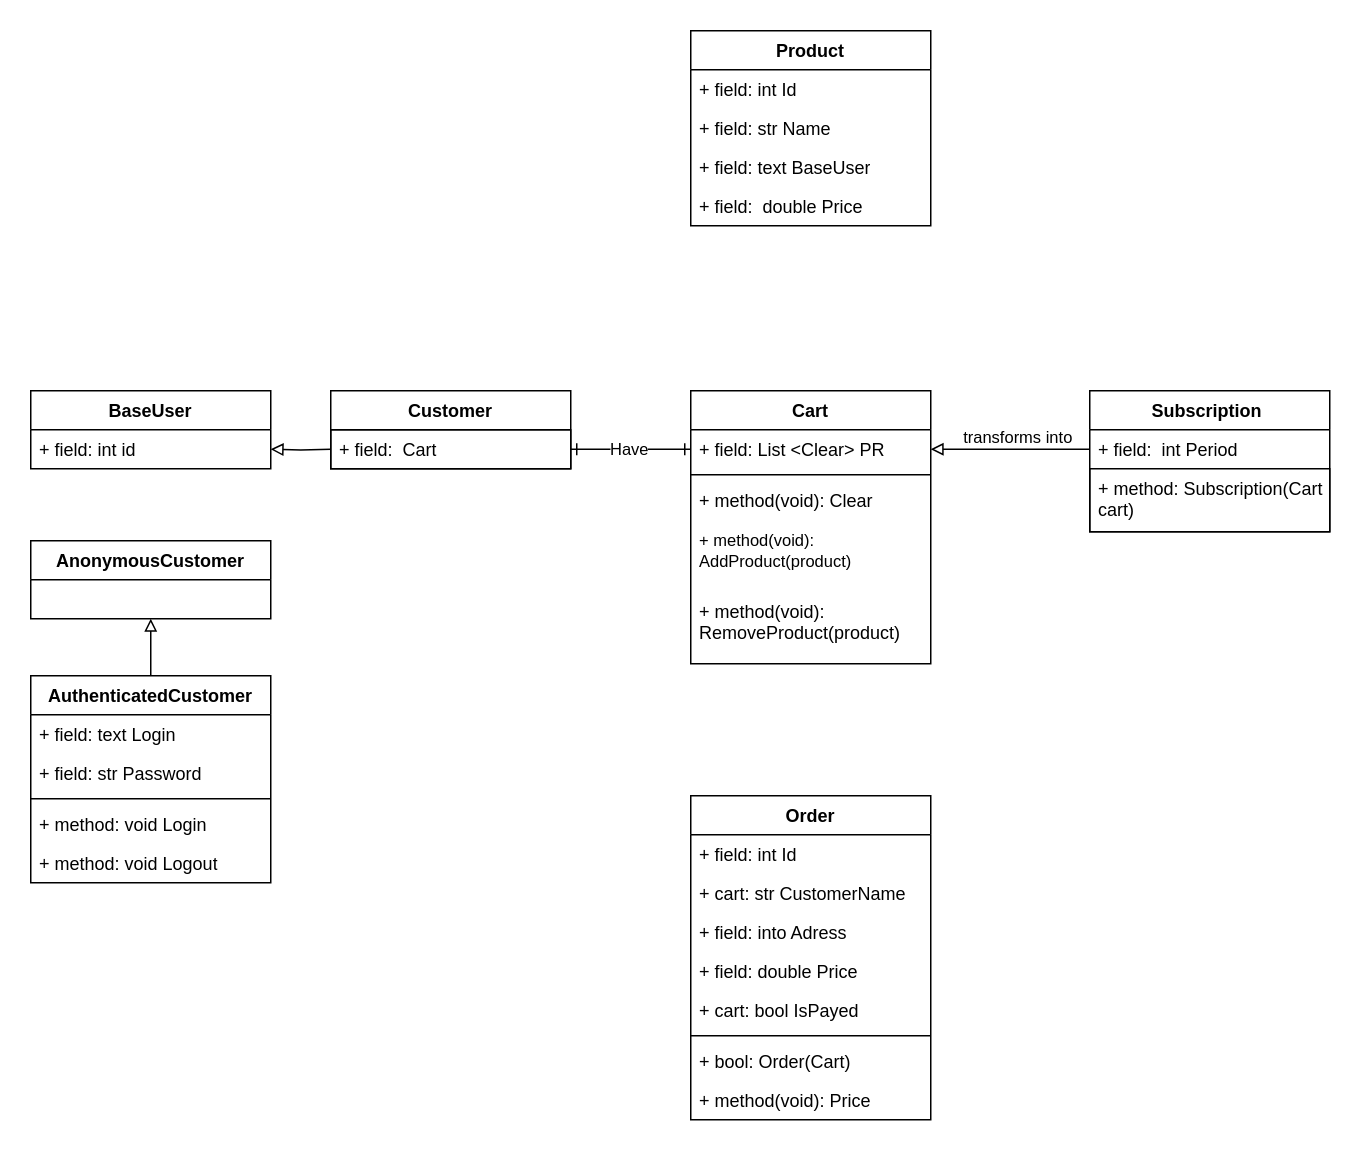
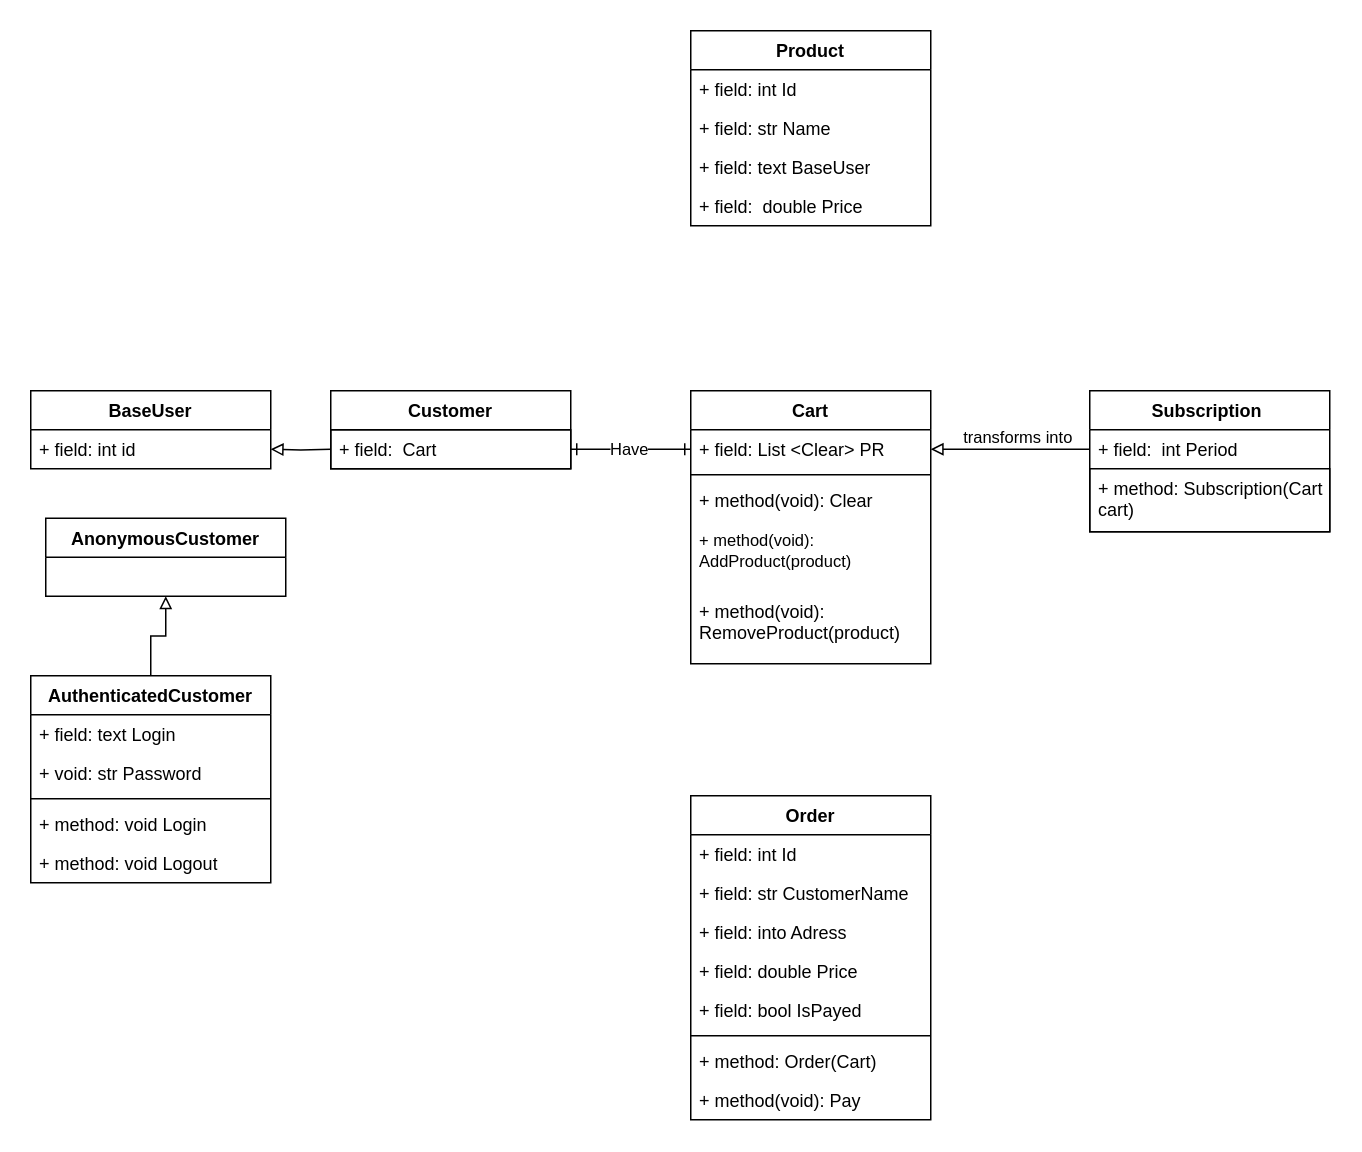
(151, 580) -> (166, 557)
(132, 775) -> (129, 775)
(811, 895) -> (812, 895)
(789, 1012) -> (789, 1012)
(786, 1063) -> (799, 1063)
(794, 1102) -> (786, 1102)
